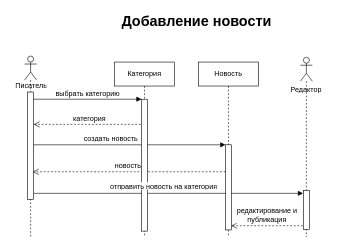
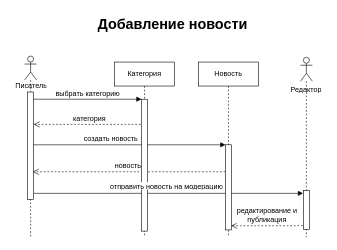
(198, 23) -> (174, 26)
(168, 182) -> (168, 182)
